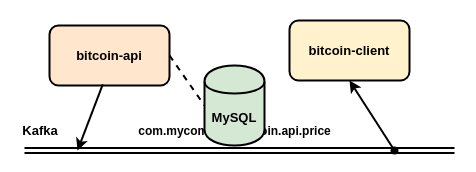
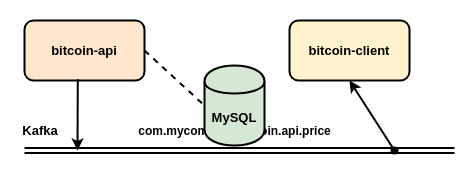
(110, 56) -> (85, 51)
